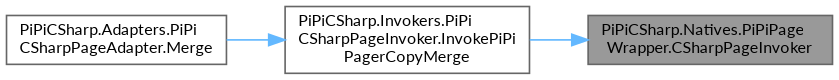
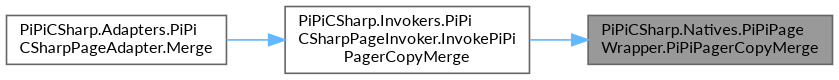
(710, 40) -> (710, 40)
